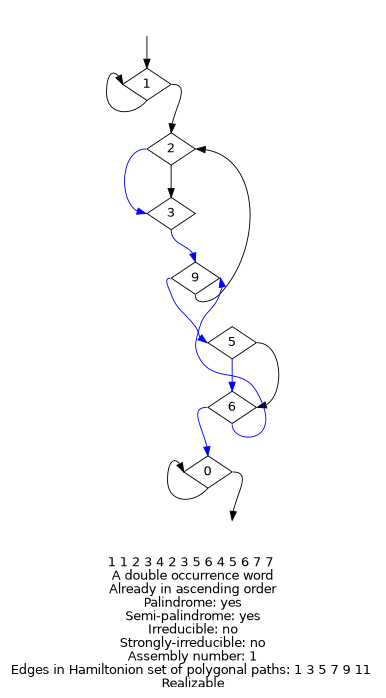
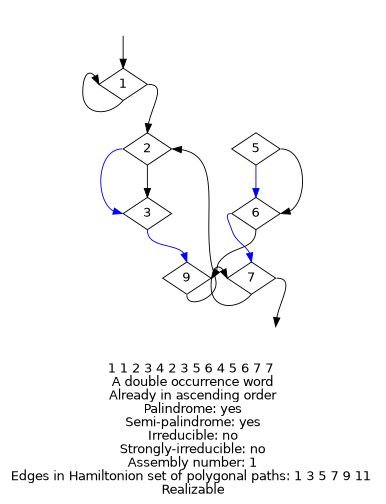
(179, 309) -> none
(223, 374) -> (236, 250)
(208, 472) -> (251, 278)
